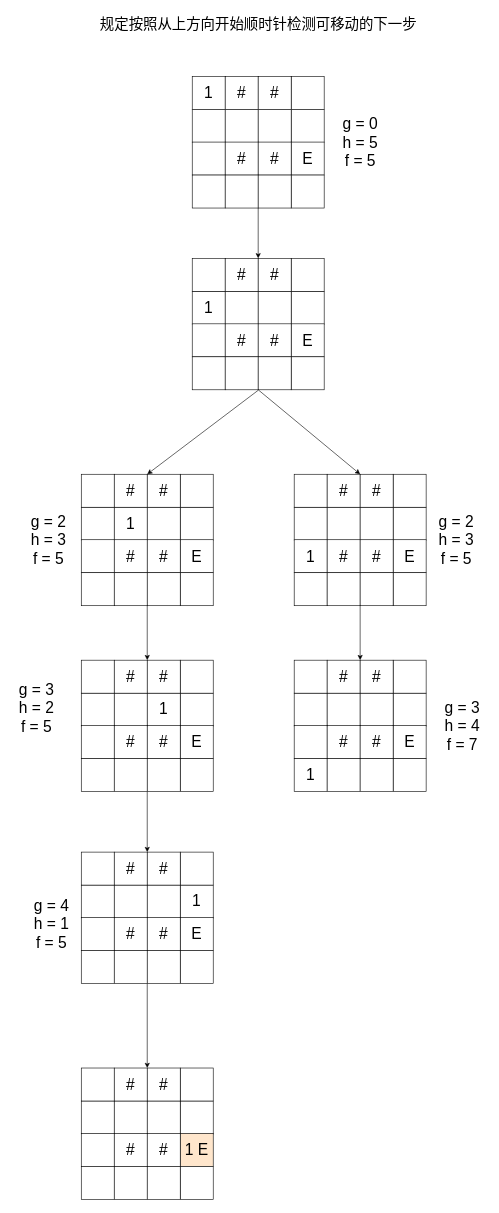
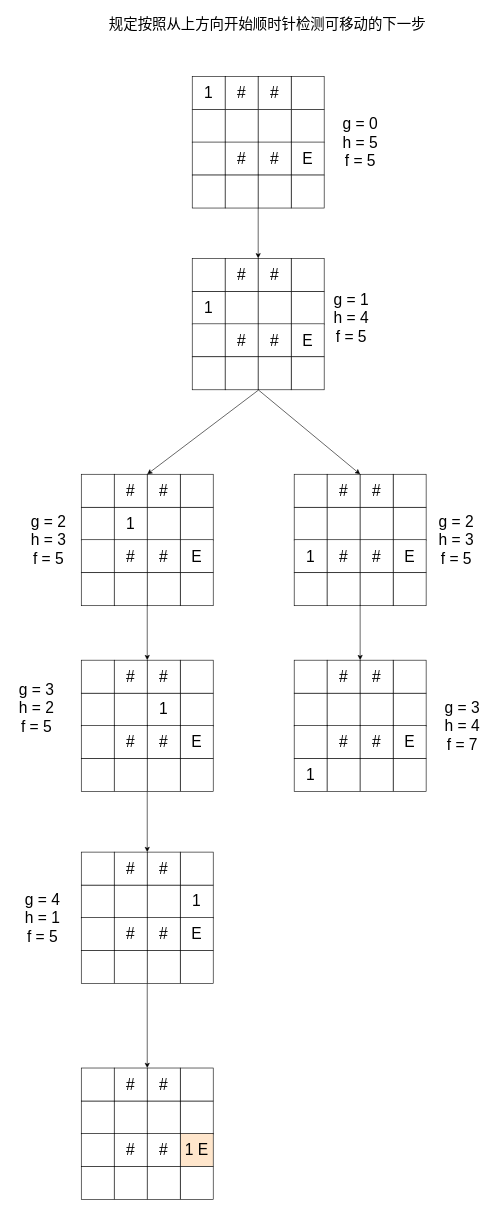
(258, 24) -> (267, 24)
none -> (351, 318)
(51, 924) -> (42, 918)
